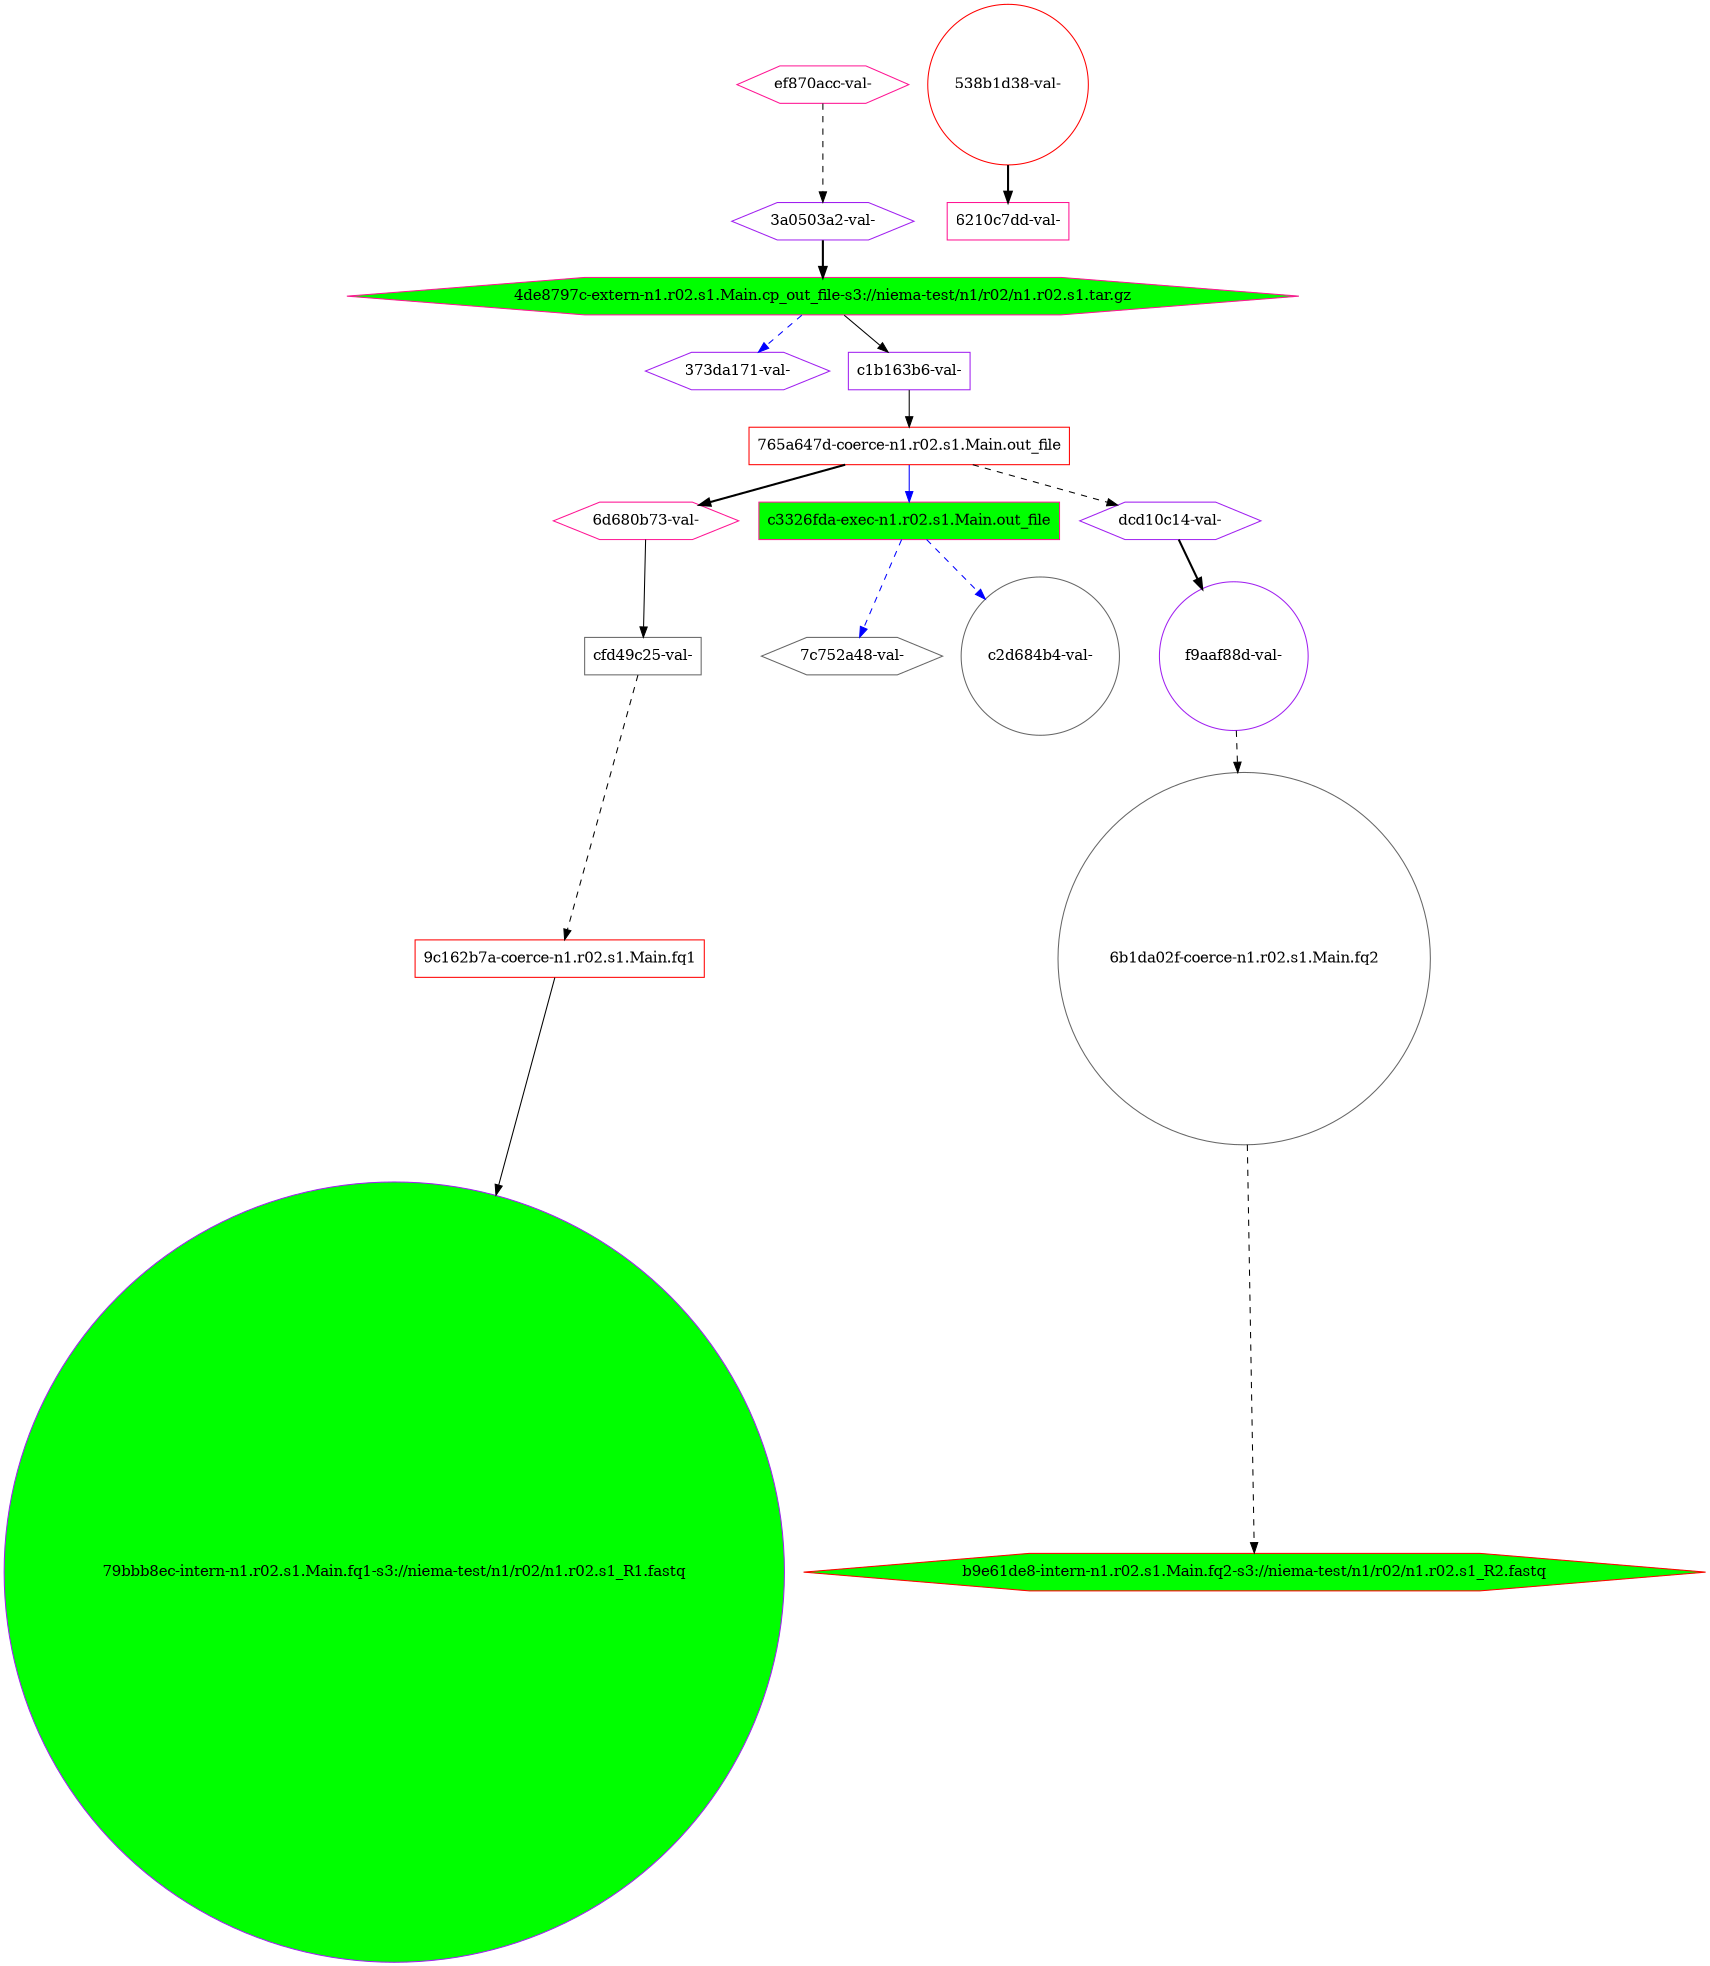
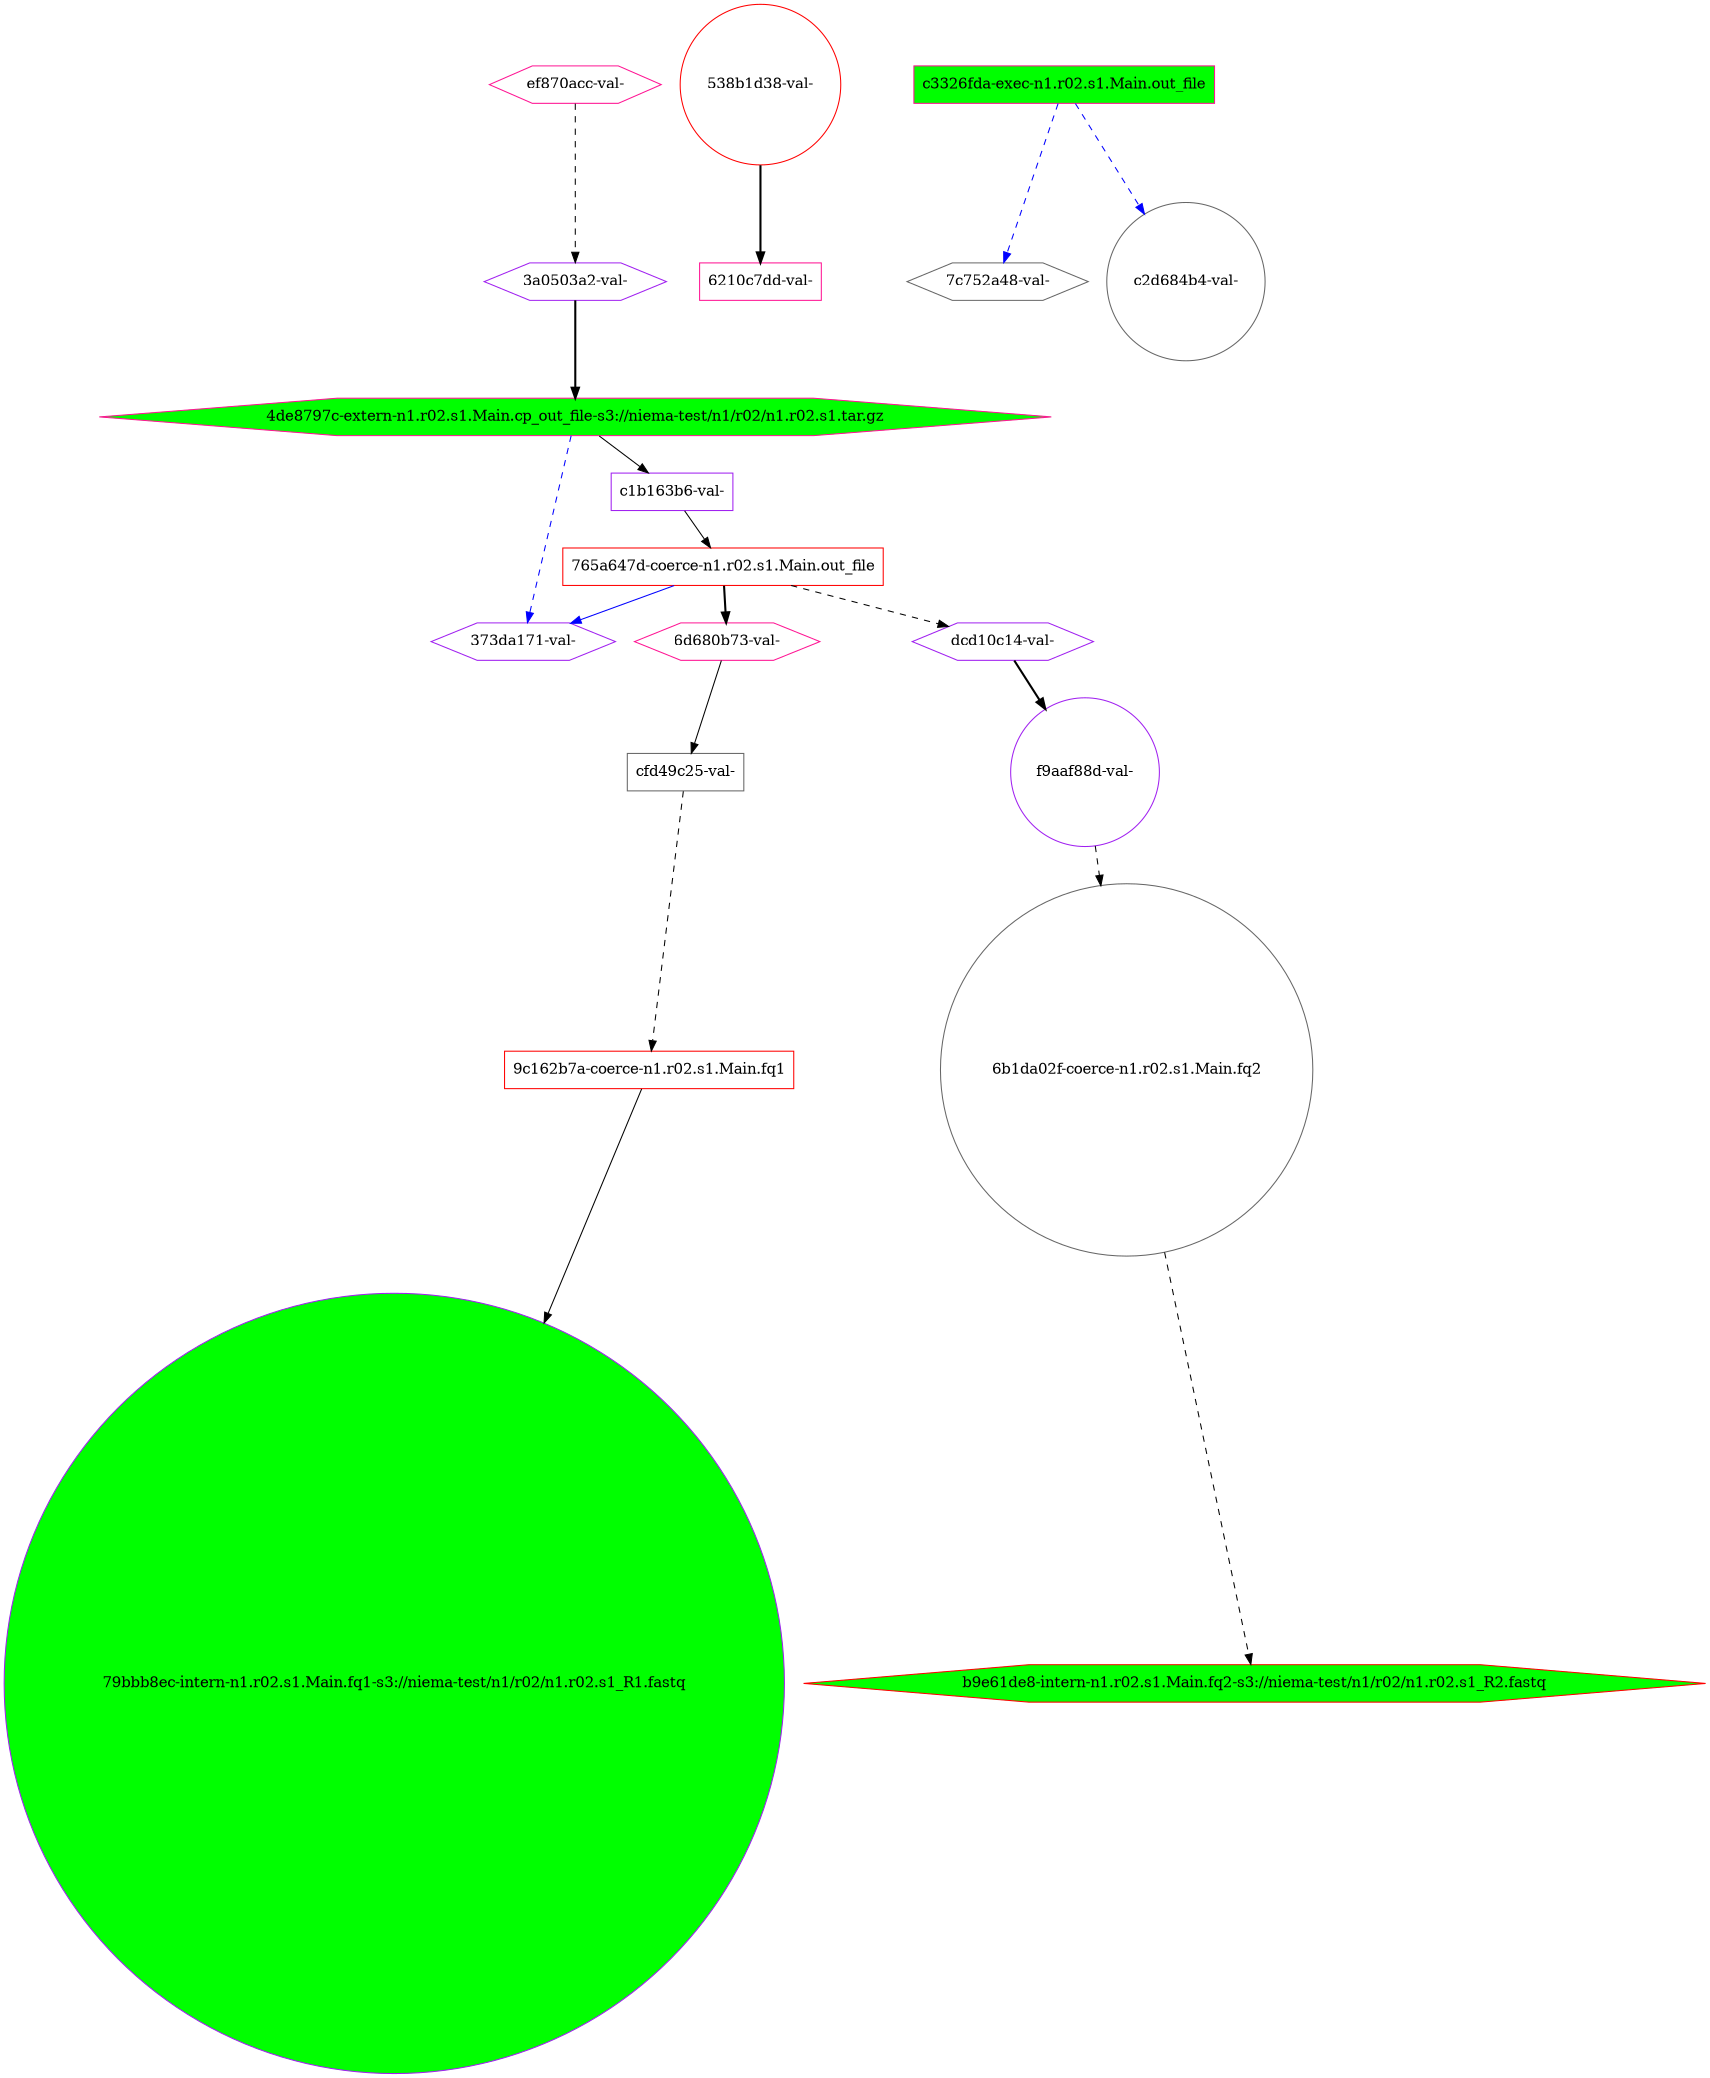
(909, 478) -> (627, 603)
